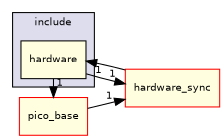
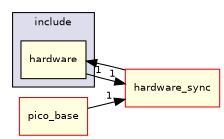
(53, 83) -> none
